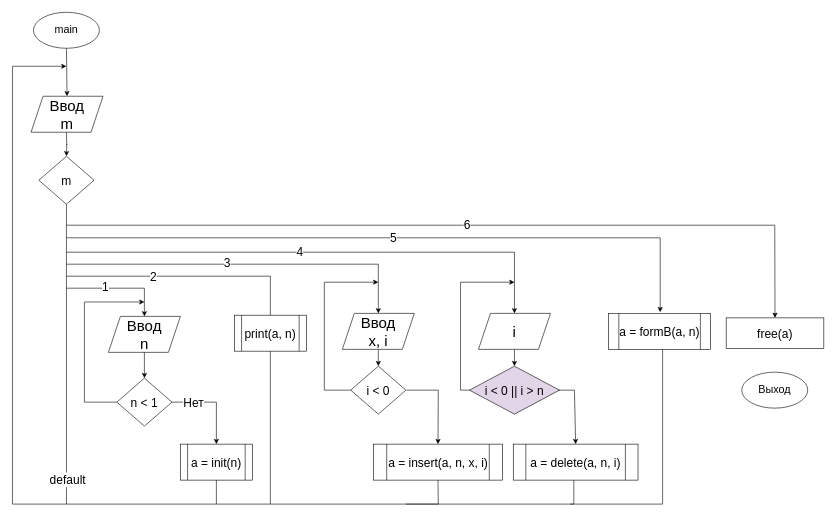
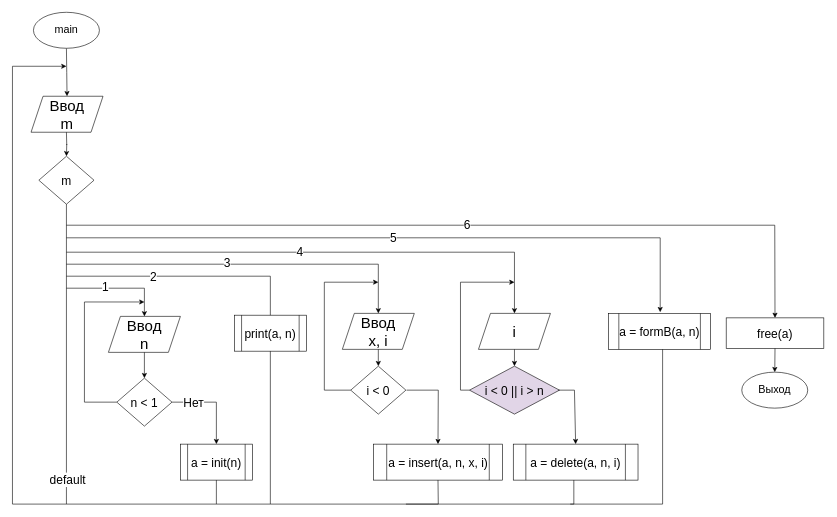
none -> (775, 366)
